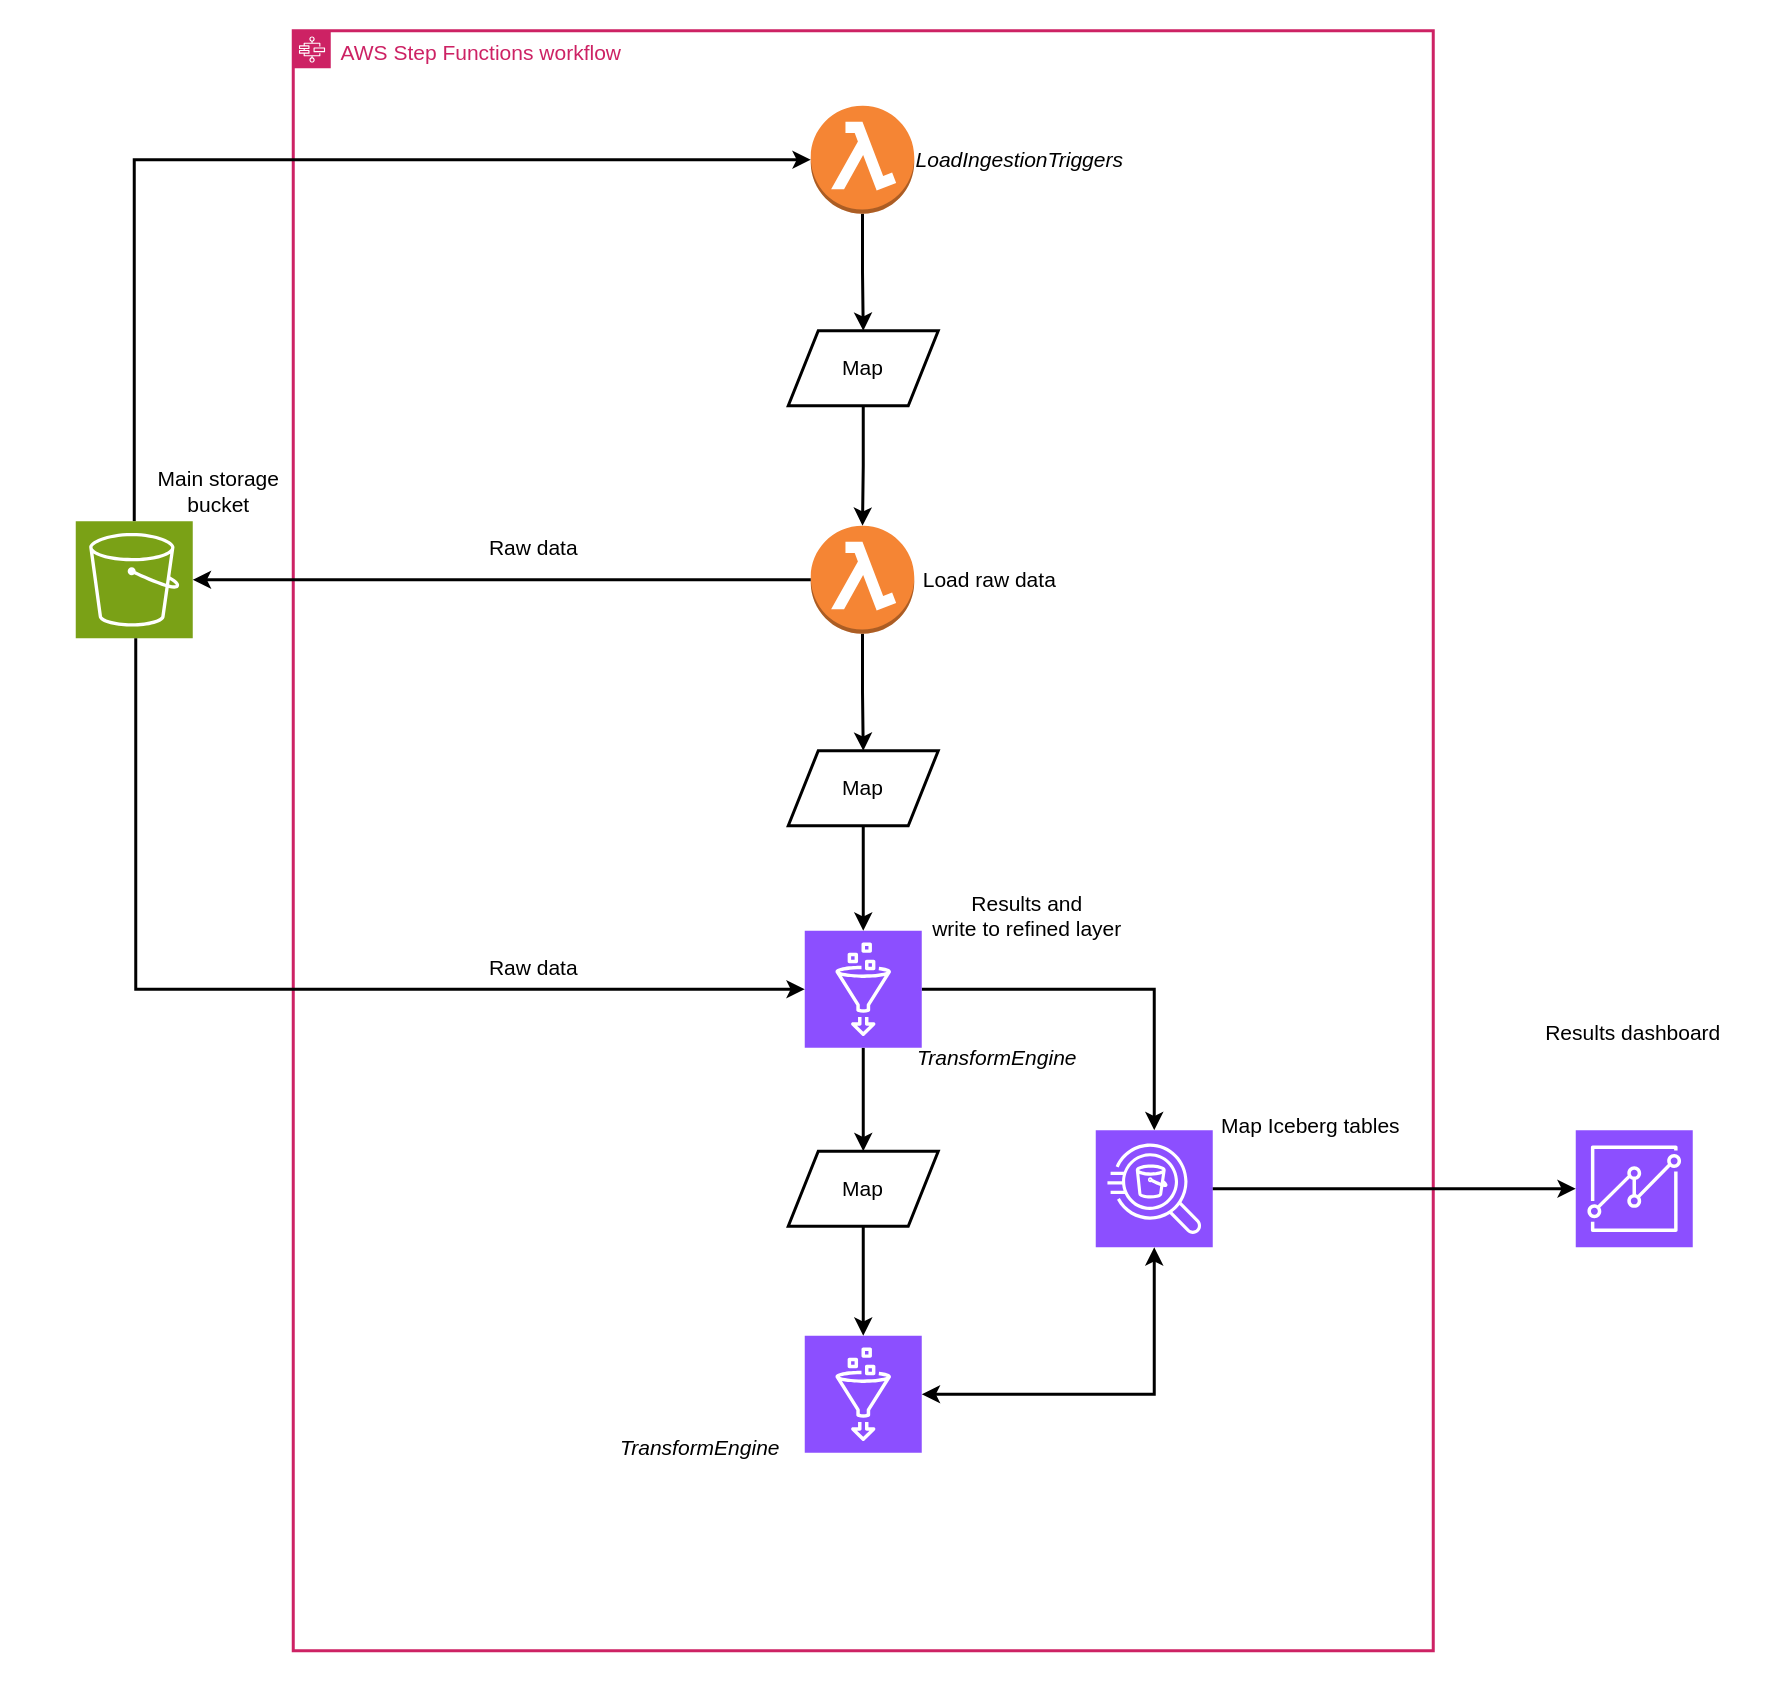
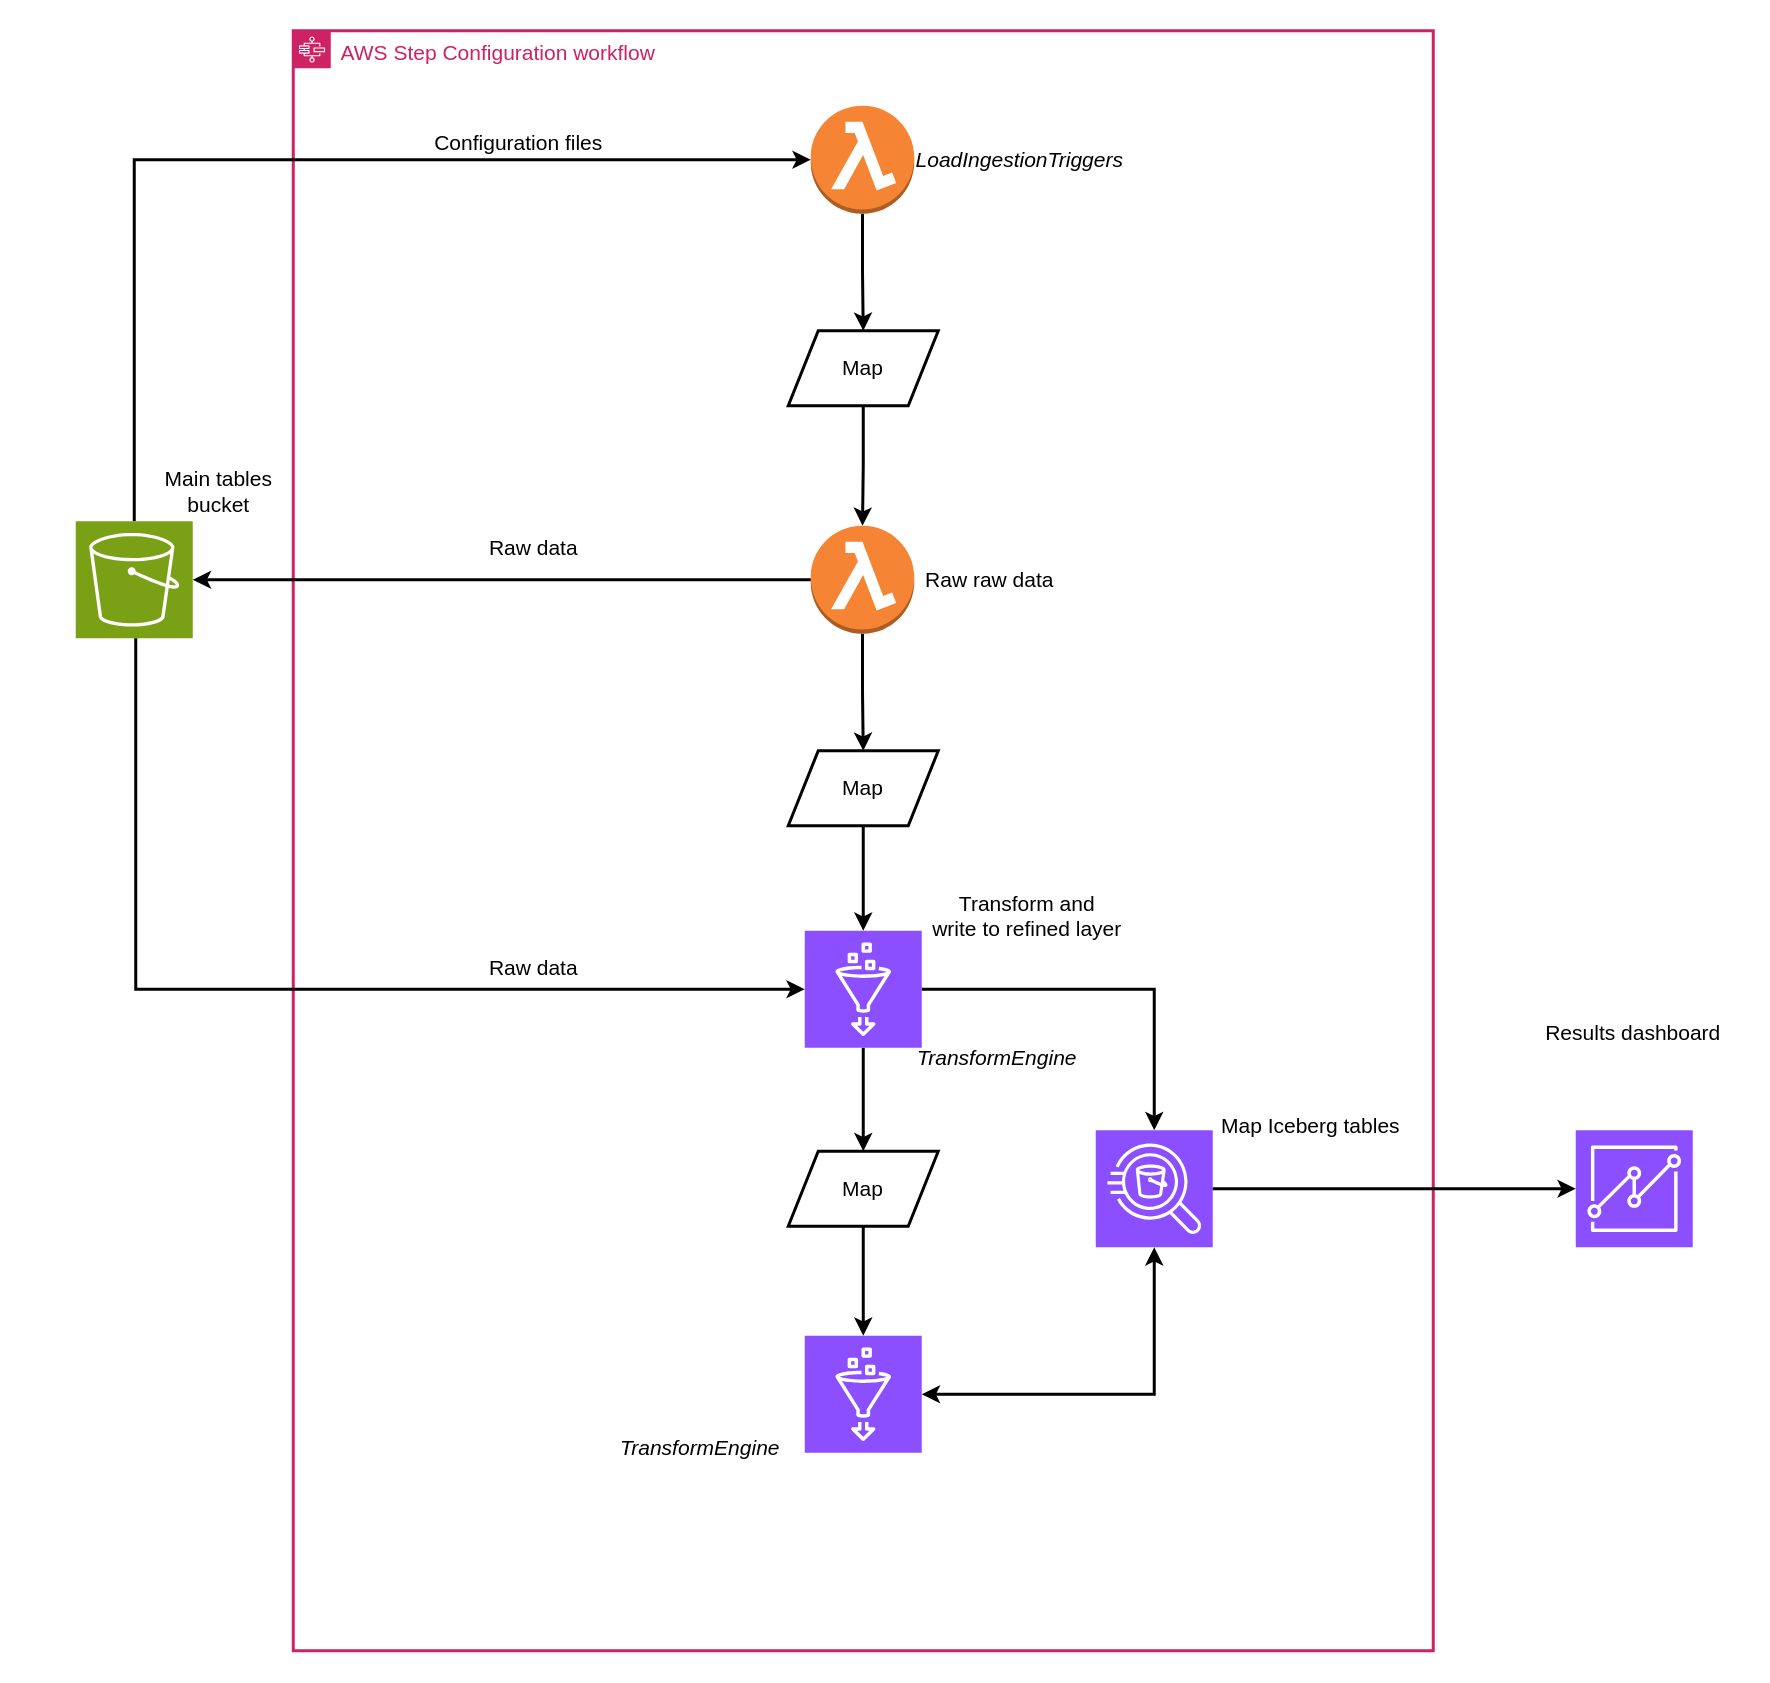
(486, 54) -> (507, 54)
none -> (518, 143)
(219, 491) -> (219, 491)
(990, 580) -> (990, 580)
(1028, 916) -> (1028, 916)
